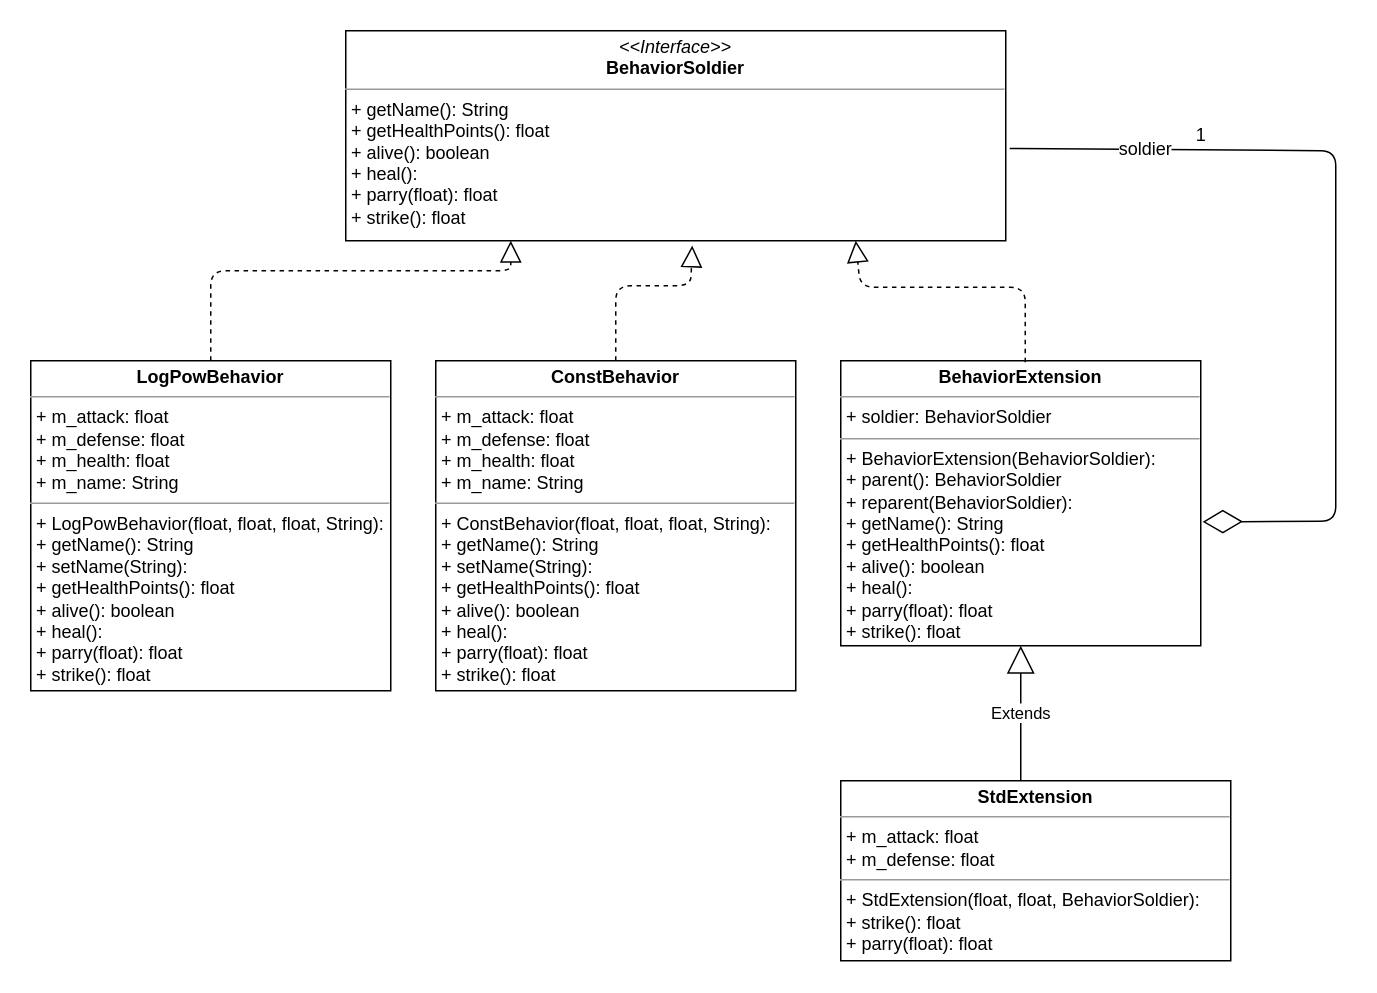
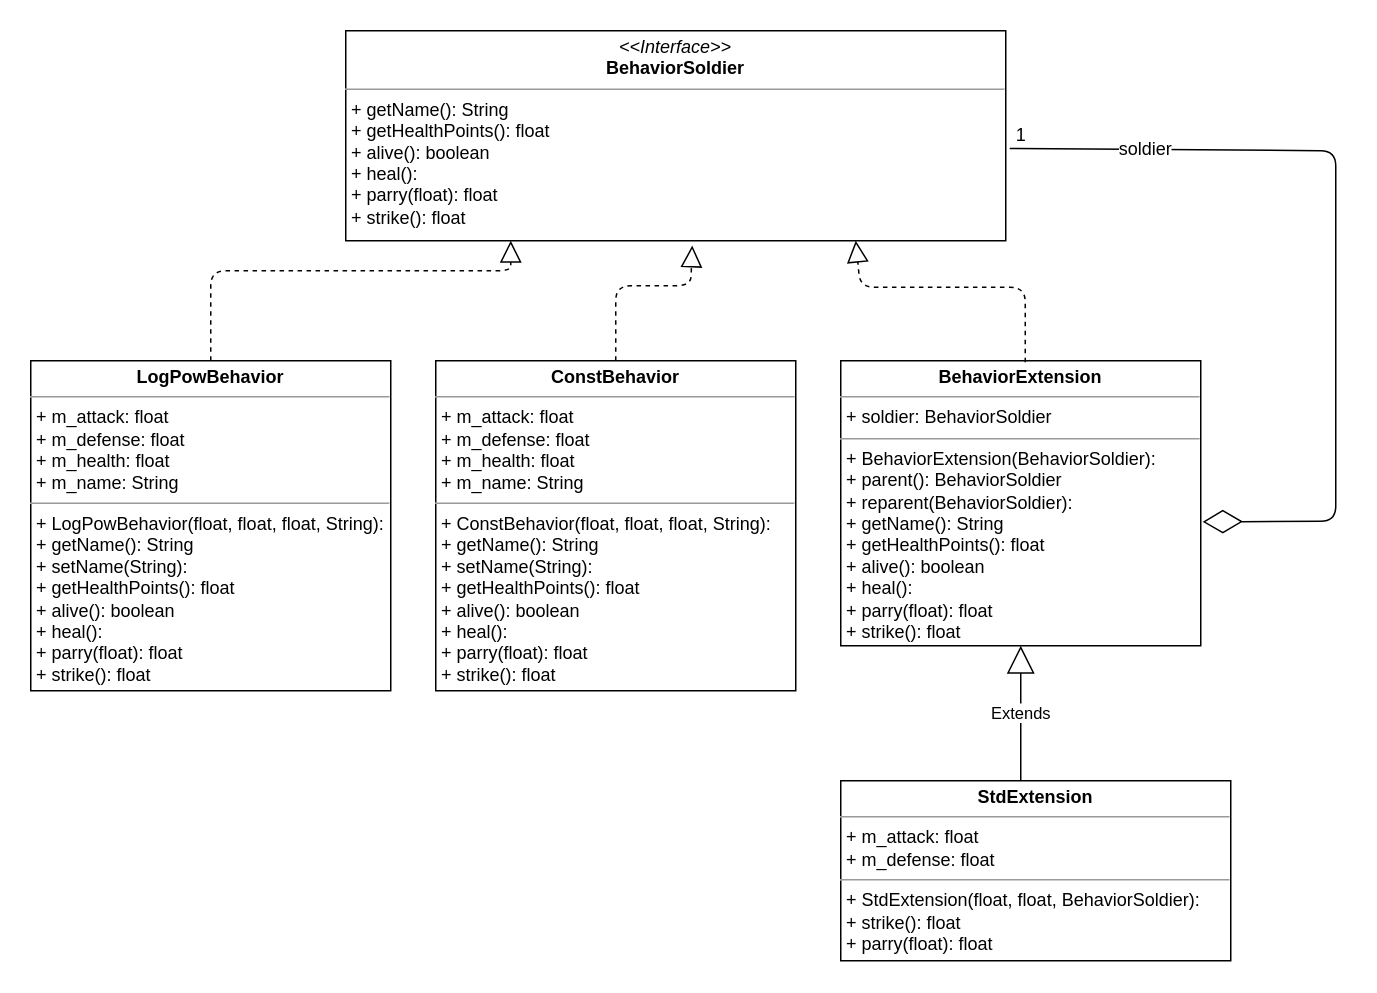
(1201, 136) -> (1021, 136)
